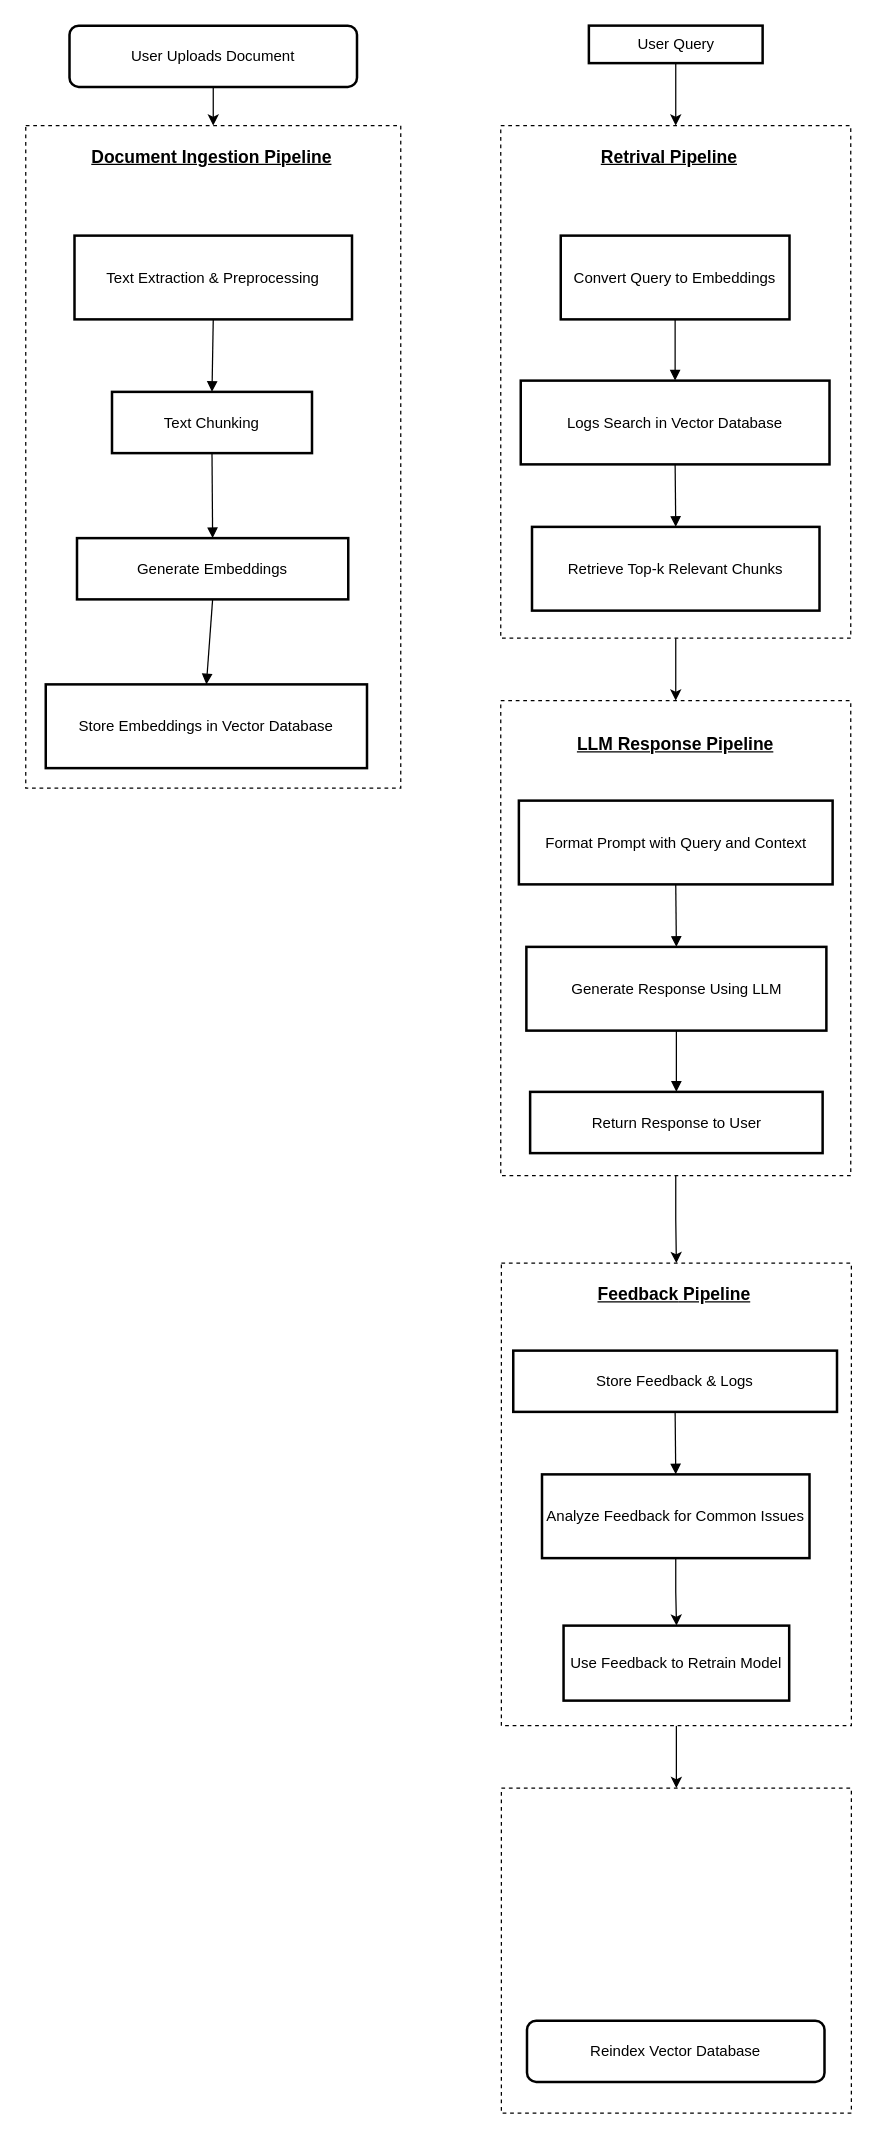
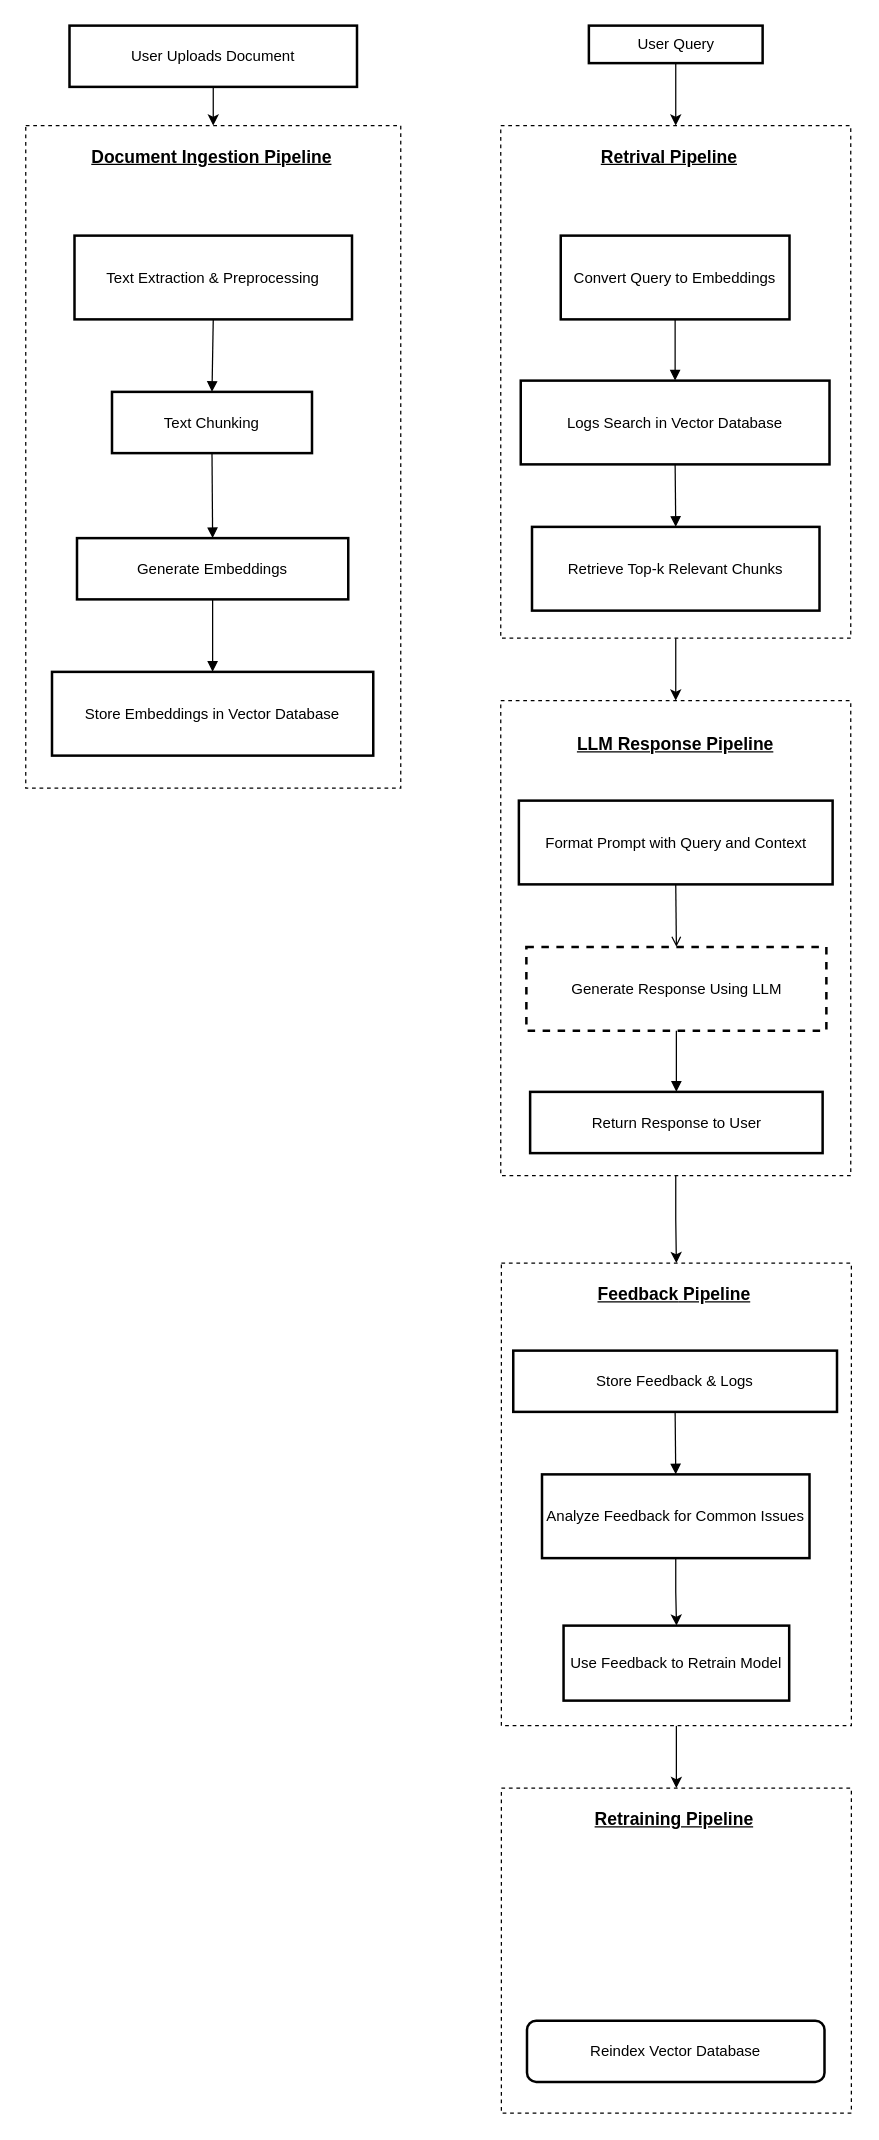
(213, 56) -> (213, 56)
(206, 726) -> (213, 714)
(676, 936) -> (676, 939)
(676, 989) -> (676, 989)
none -> (674, 1819)
